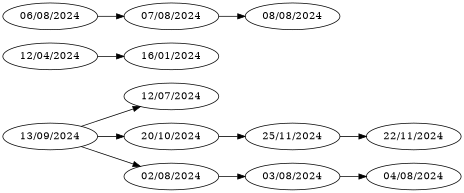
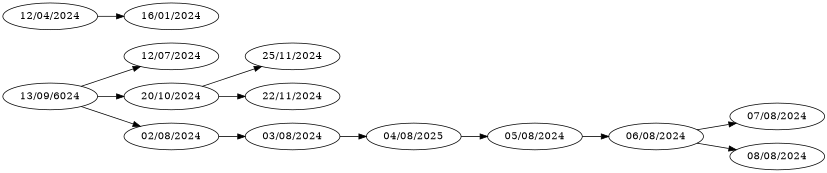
(228, 16) -> (713, 146)
(50, 136) -> (50, 96)
(349, 136) -> (228, 96)
none -> (535, 136)
(414, 177) -> (414, 136)
